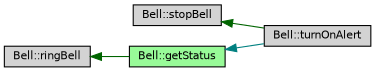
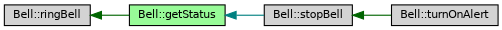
(250, 46) -> (250, 15)
